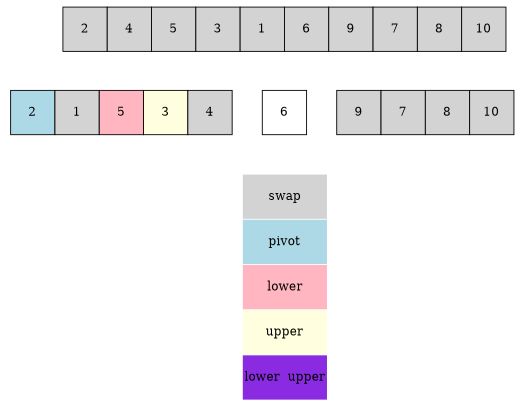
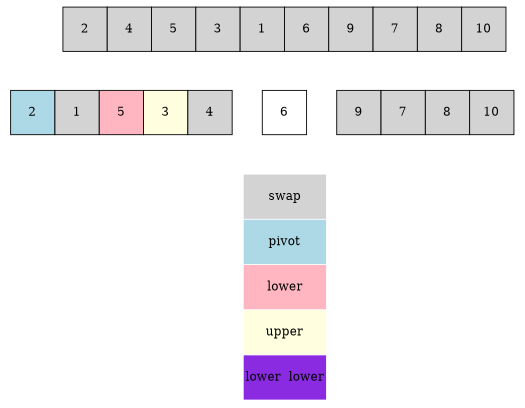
(285, 377) -> (285, 377)
